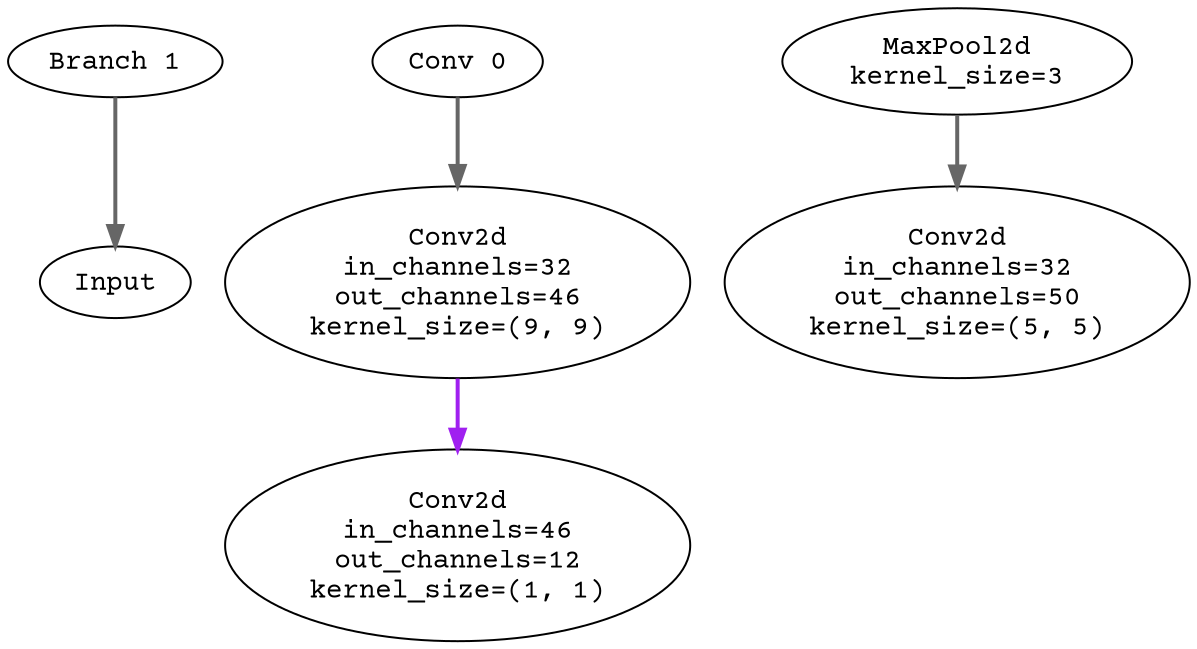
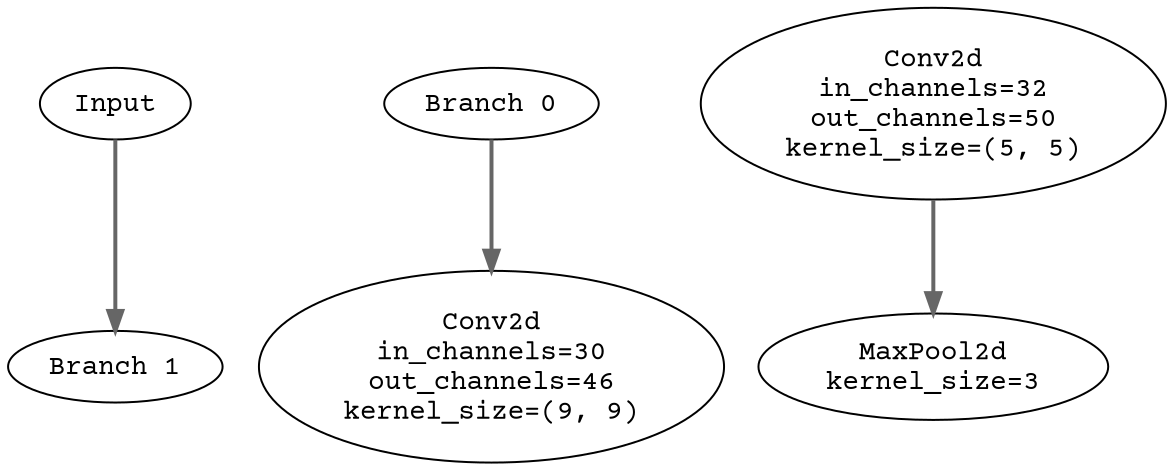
(458, 61) -> (491, 104)
(957, 141) -> (933, 246)
(115, 161) -> (115, 225)
(458, 282) -> (491, 367)
(458, 545) -> none
